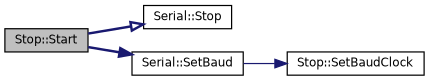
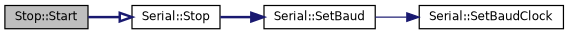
(104, 50) -> (236, 17)
(356, 64) -> (491, 17)
